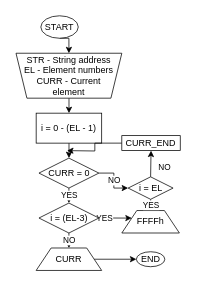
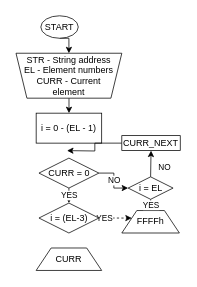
(151, 143) -> (151, 143)
(69, 151) -> none
(120, 218) -> (120, 218)
(69, 239) -> none
(113, 259) -> none
(151, 259) -> none
